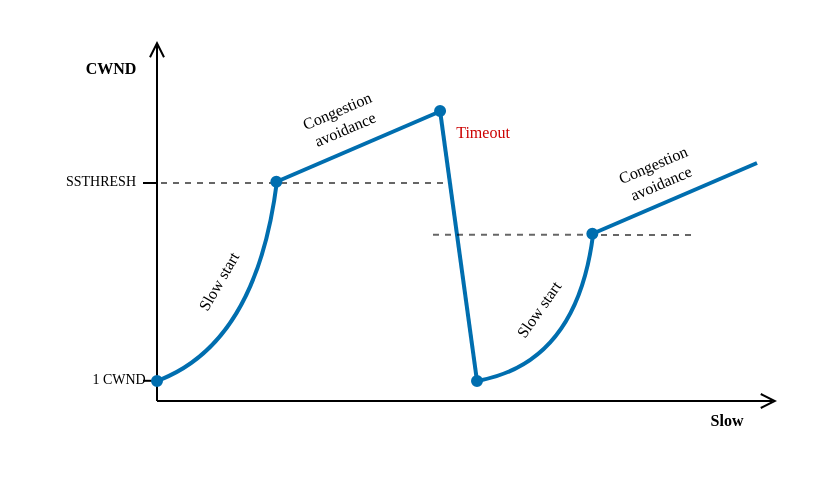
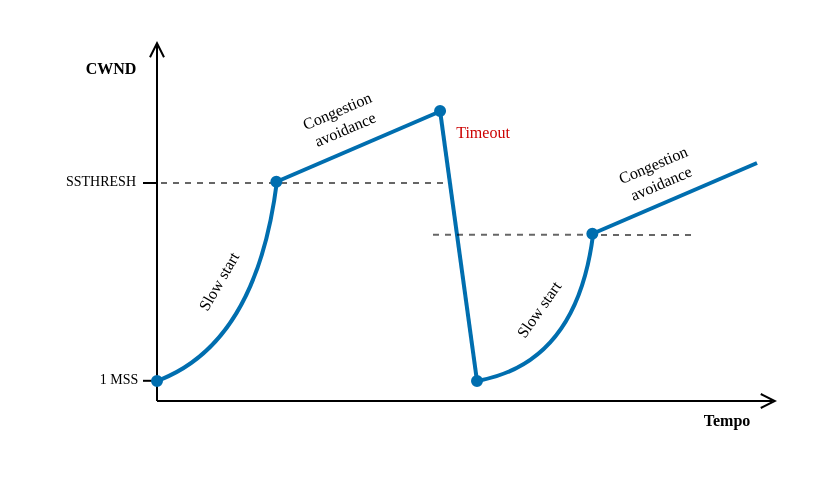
(120, 381) -> (120, 381)
(728, 421) -> (728, 421)
